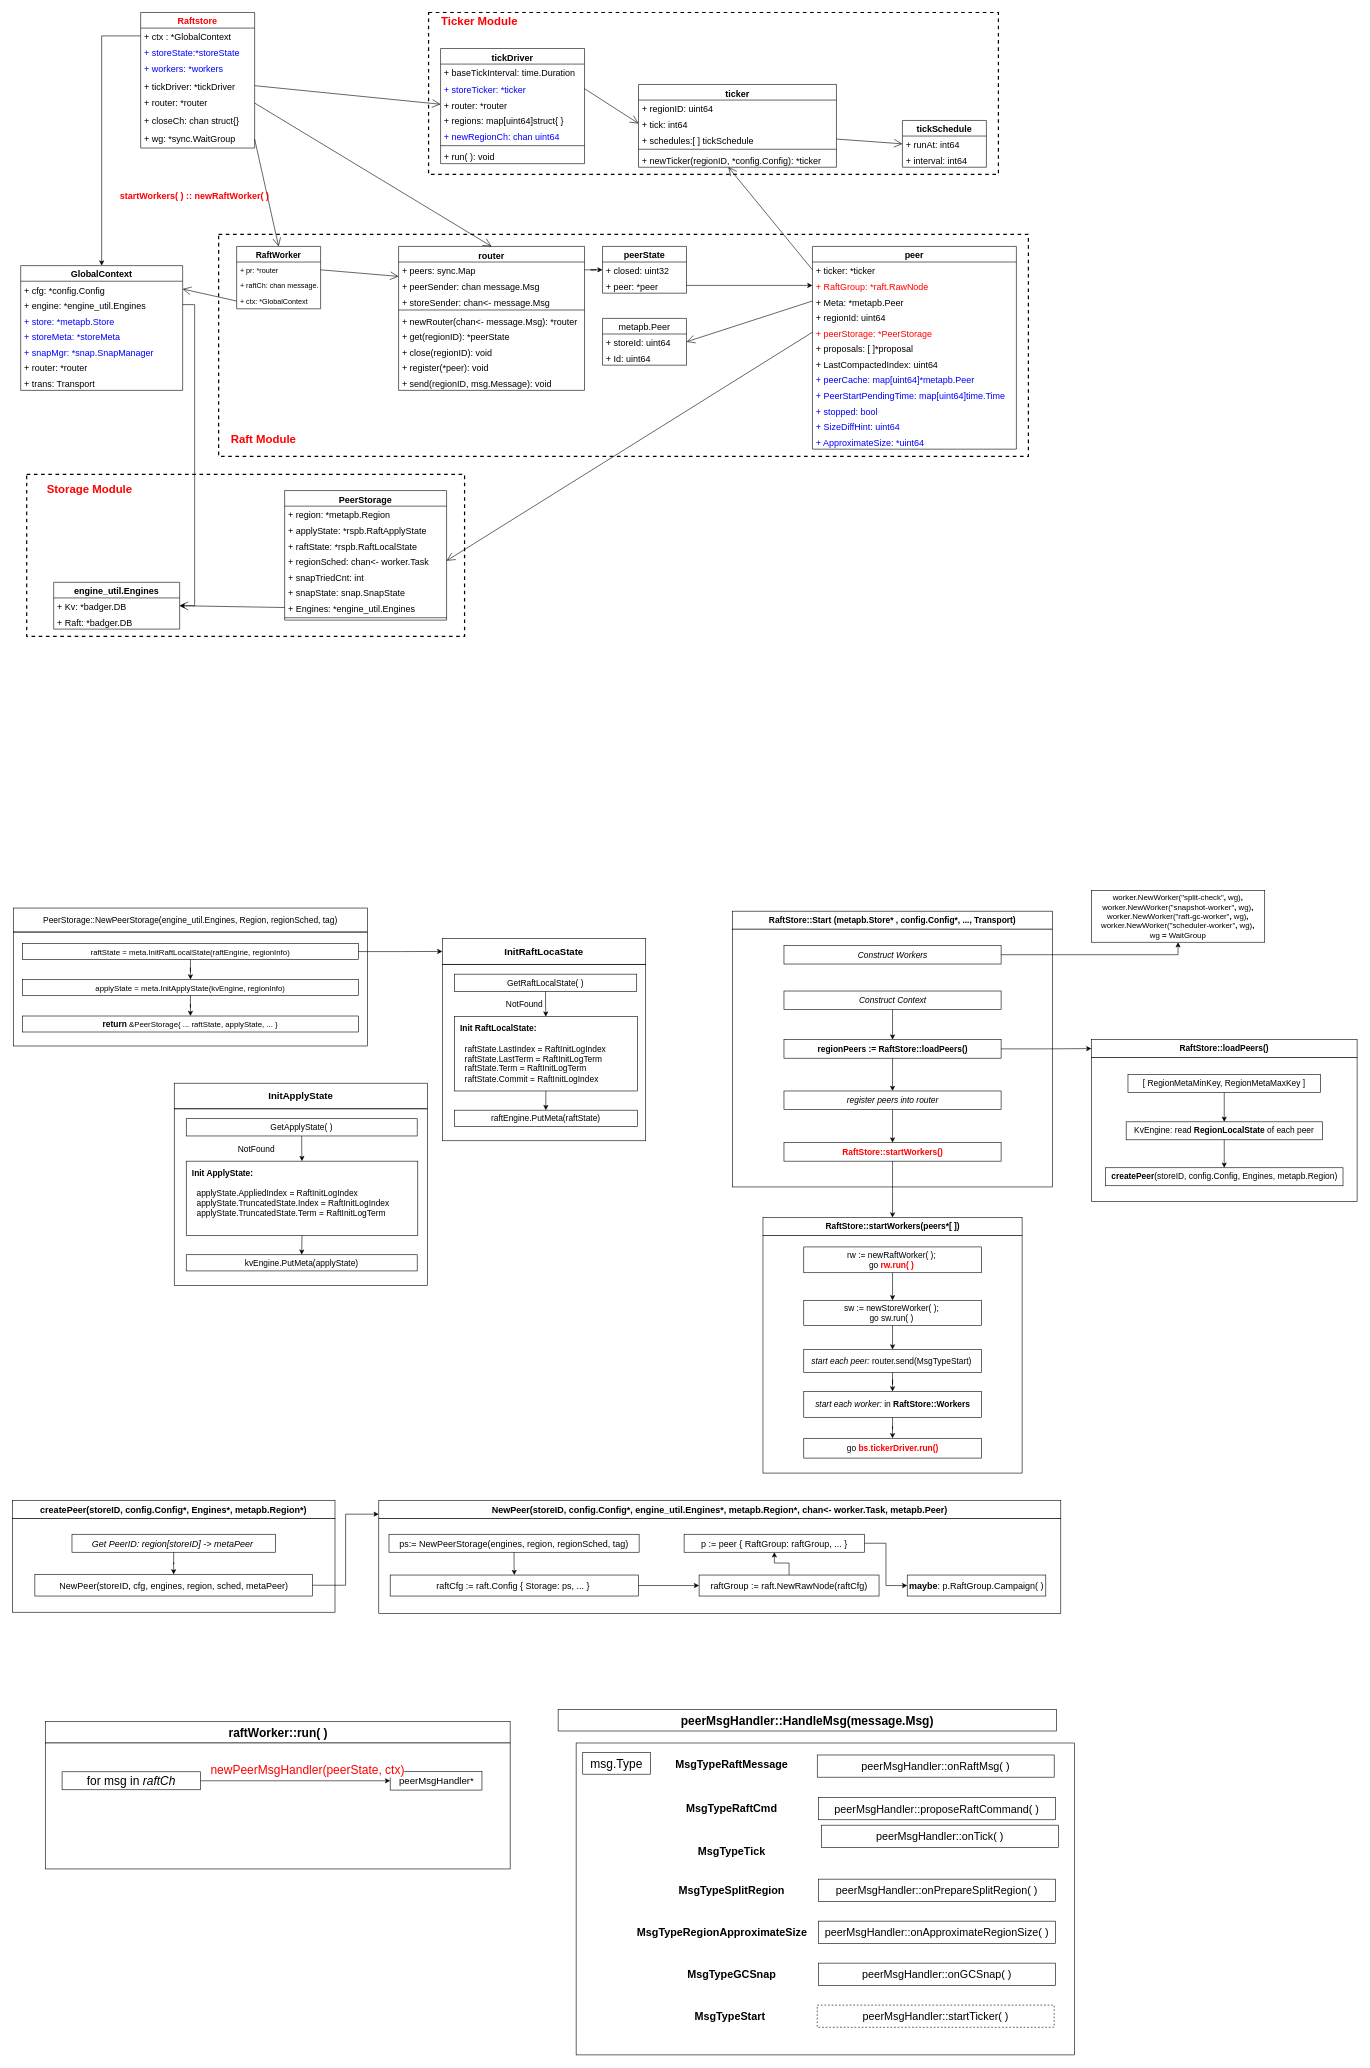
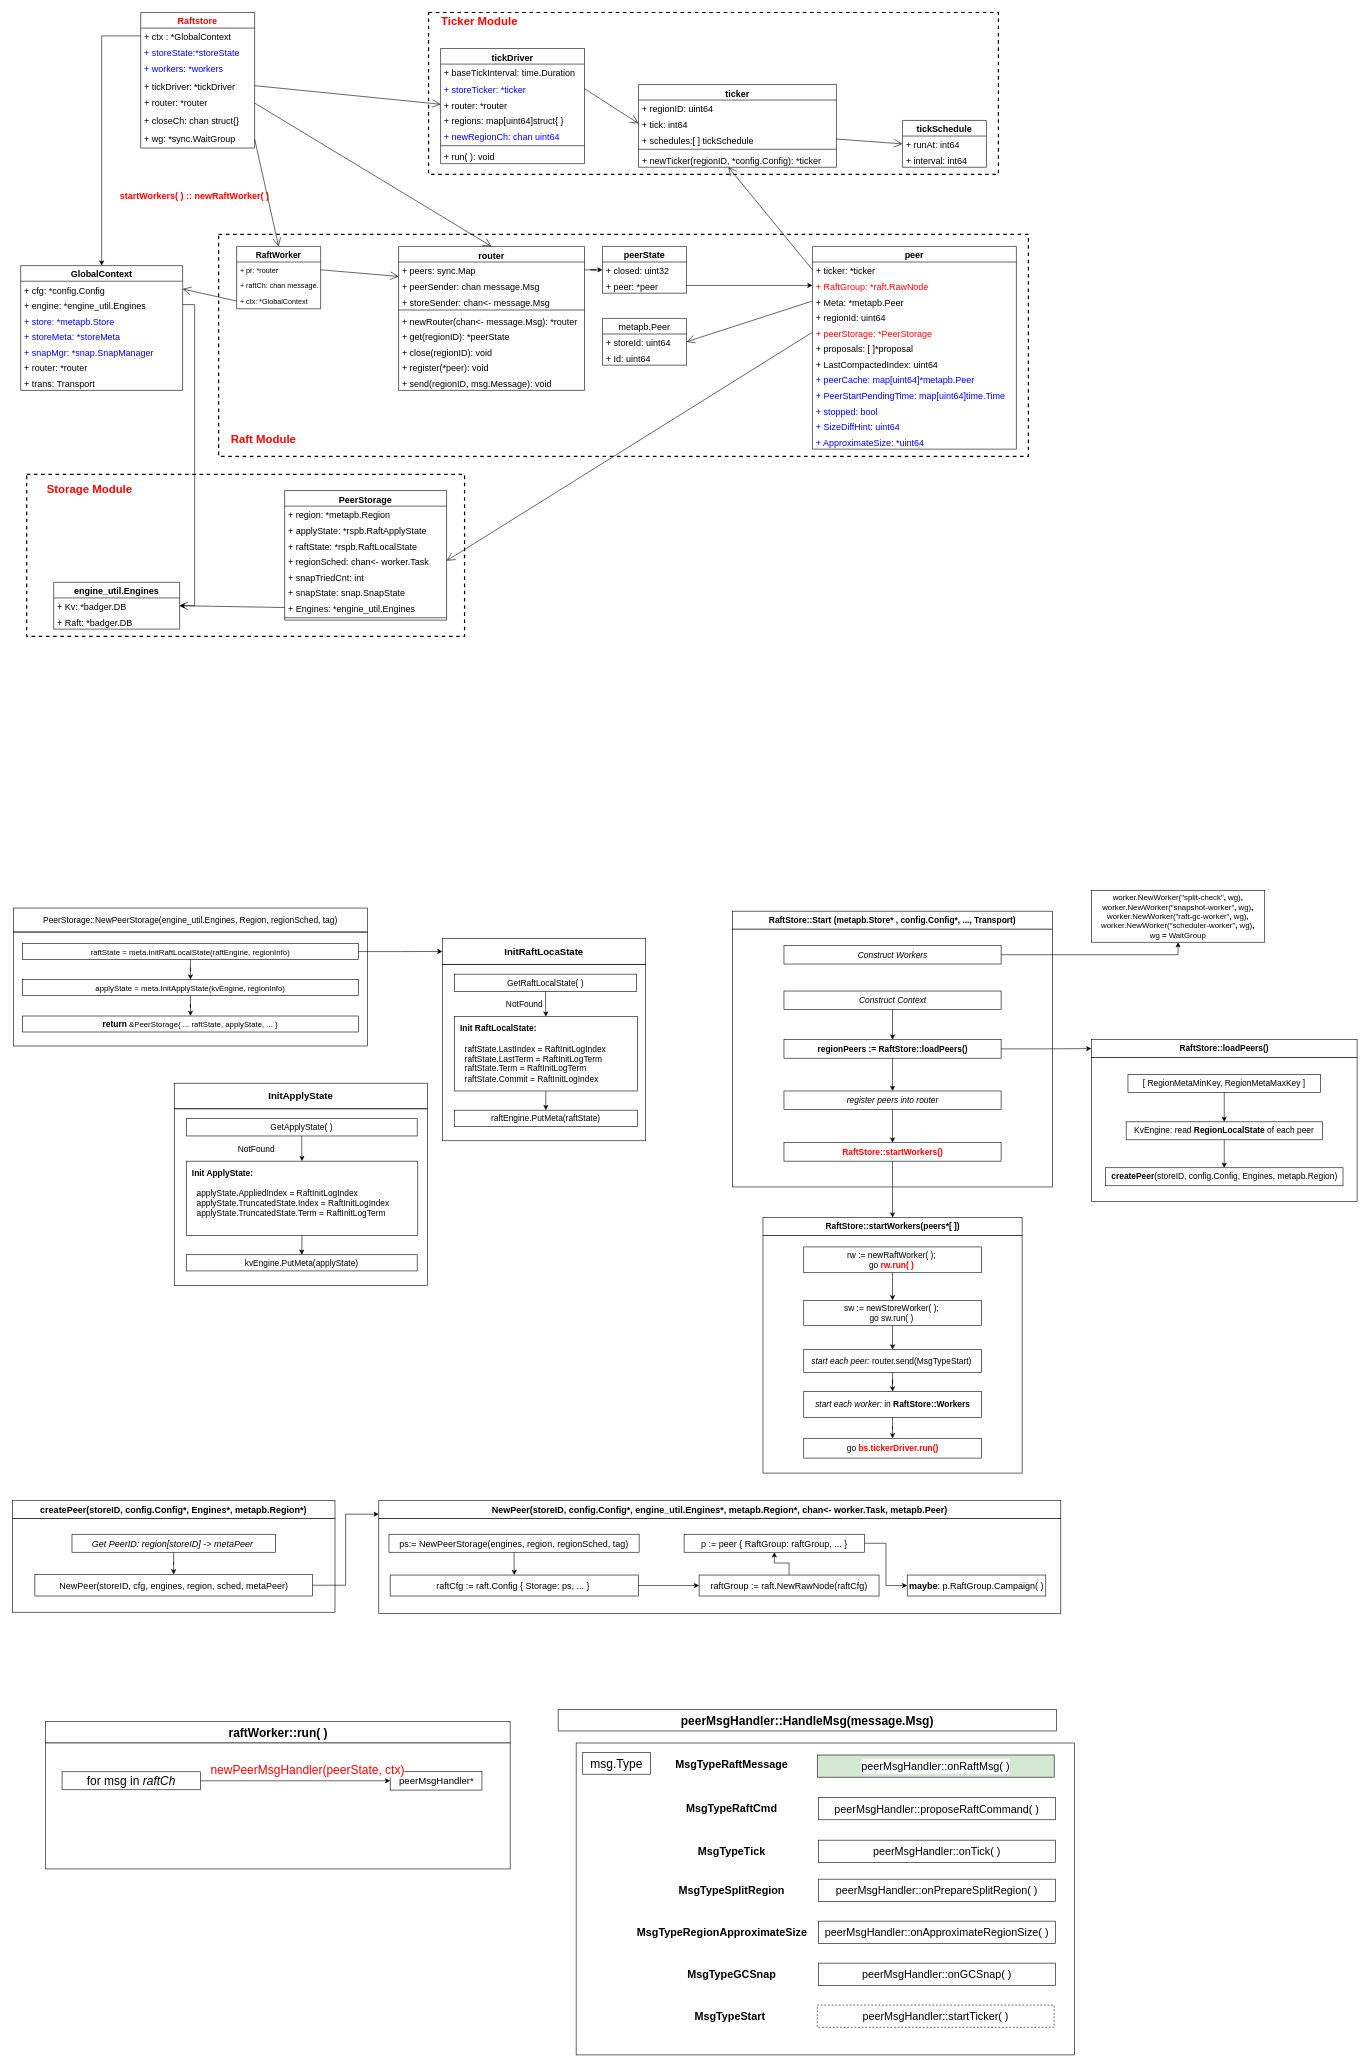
(936, 1766) -> (936, 1766)
(940, 1837) -> (937, 1852)
